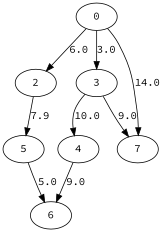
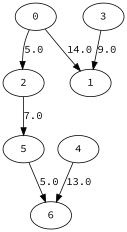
(97, 46) -> none
(79, 50) -> (34, 50)
(75, 110) -> none
(40, 116) -> (33, 116)
(138, 149) -> (91, 83)
(76, 182) -> (79, 182)
